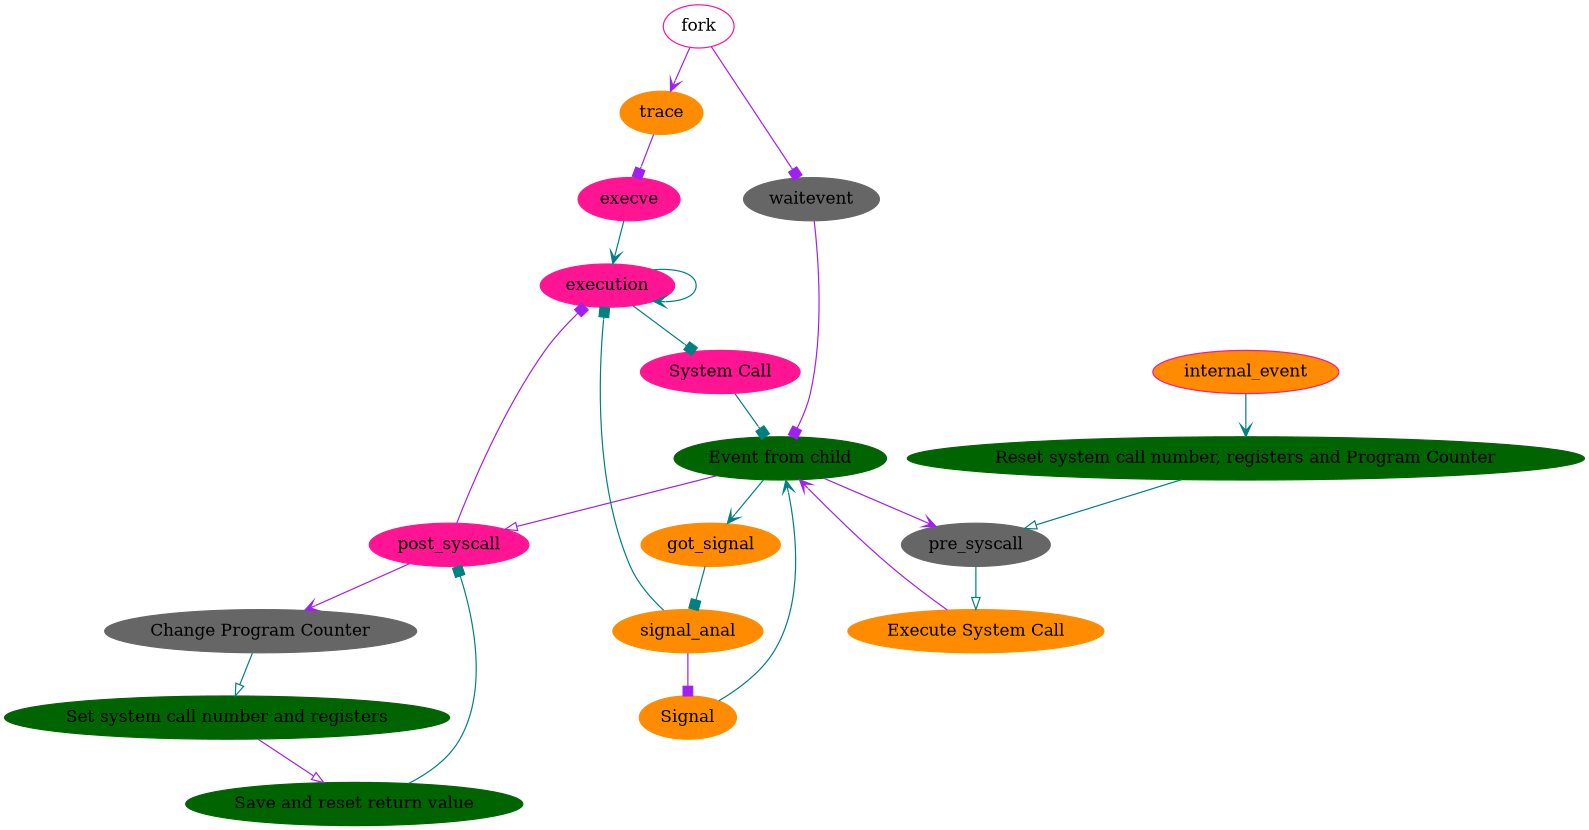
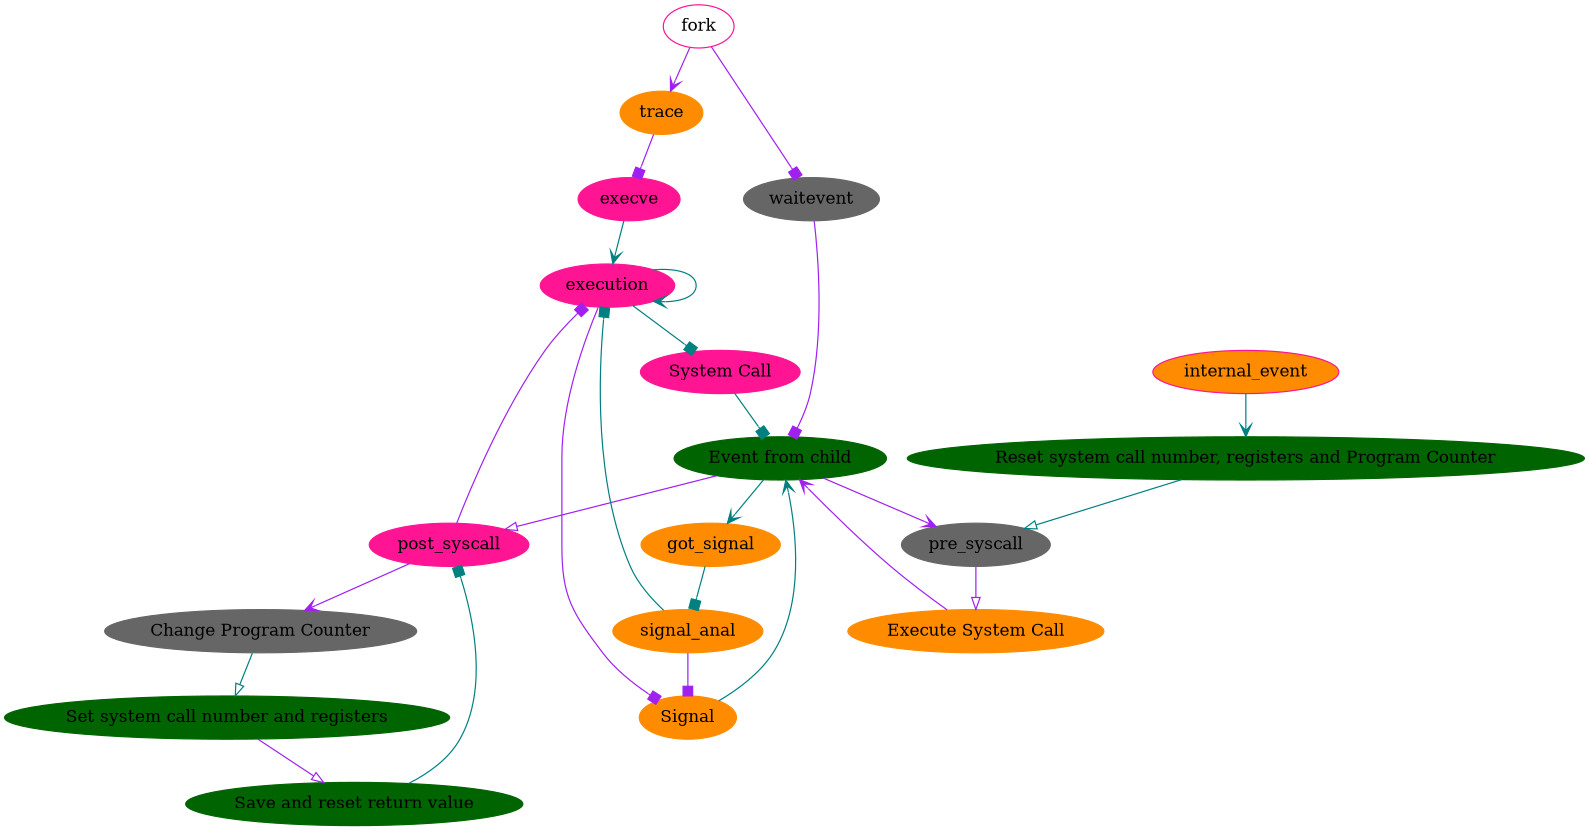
none -> (562, 503)
(976, 582) -> (976, 582)
